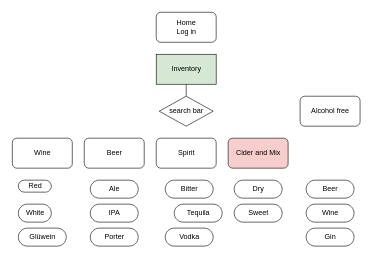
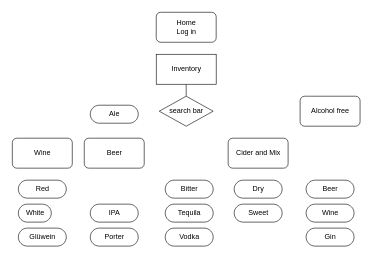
(186, 69) -> (186, 69)
(186, 153) -> none
(258, 153) -> (258, 153)
(35, 186) -> (42, 189)
(114, 189) -> (114, 114)
(198, 213) -> (189, 213)
